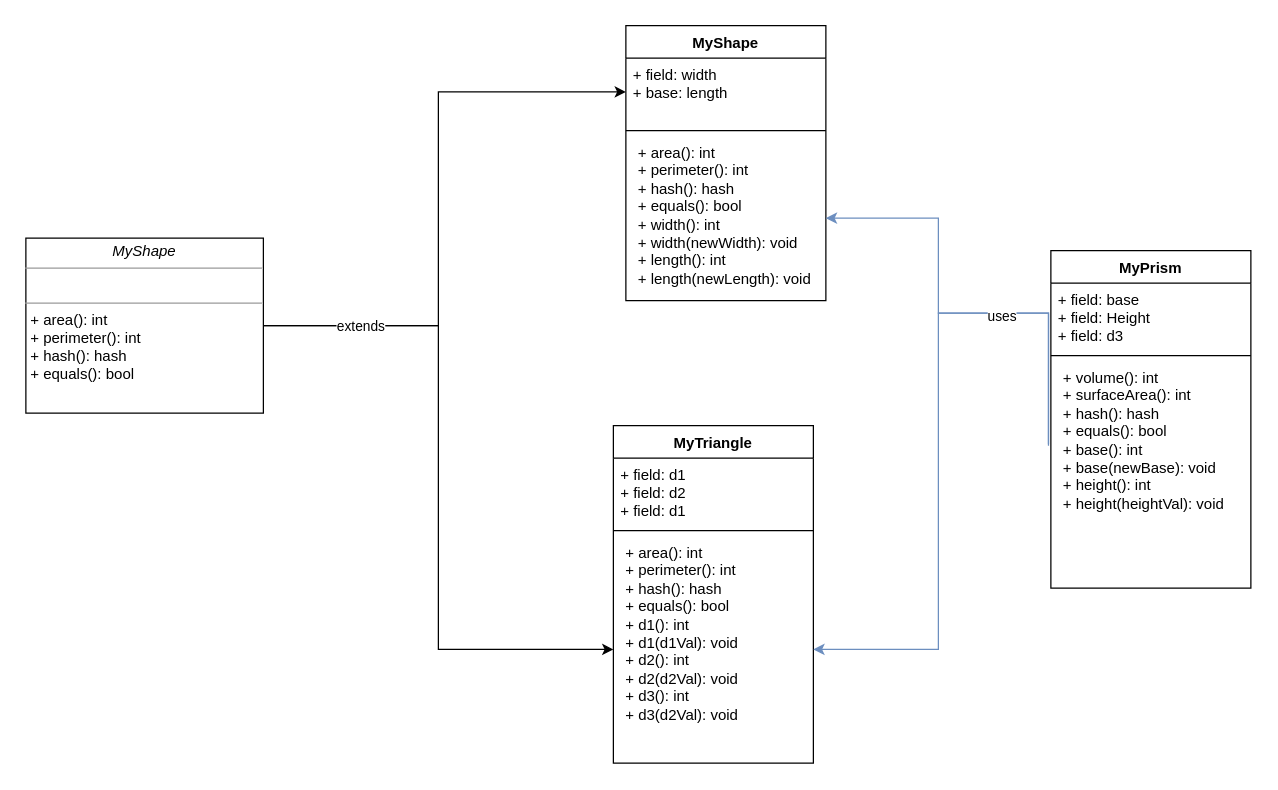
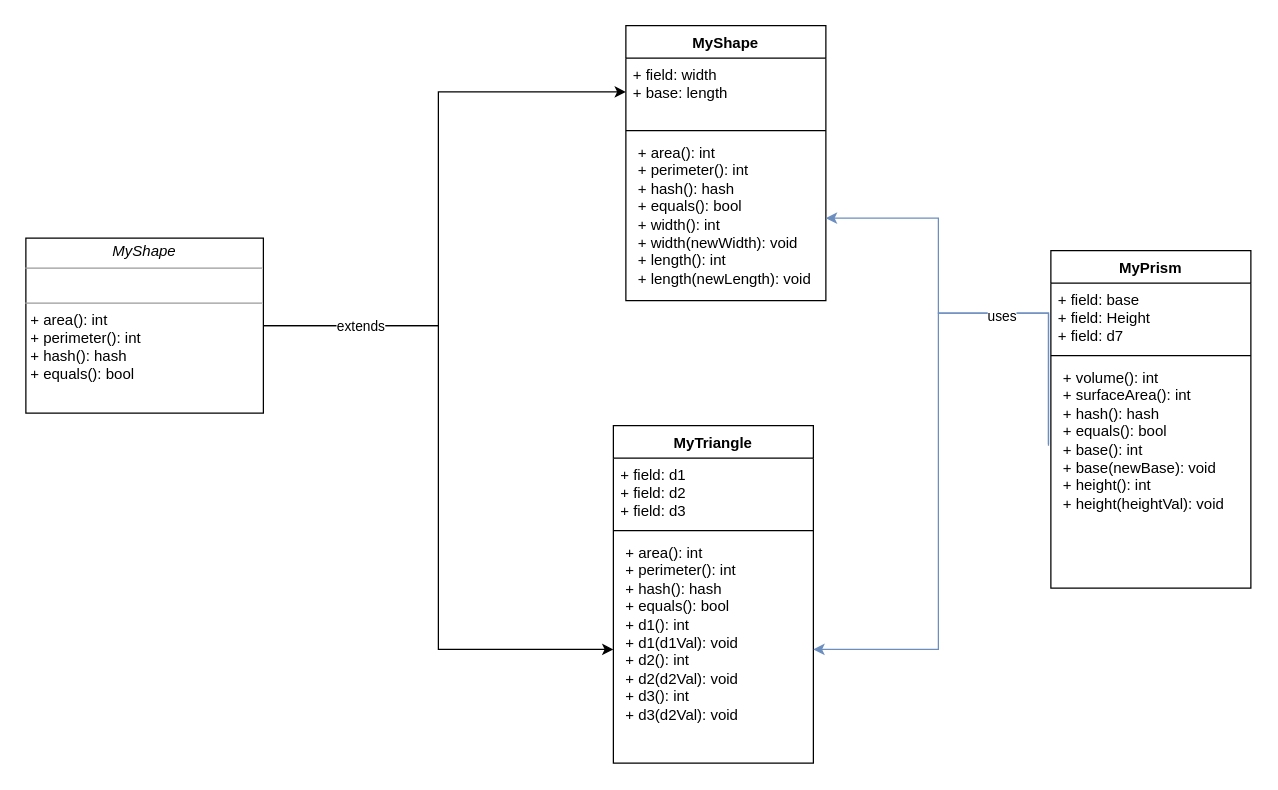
(1109, 319) -> (1109, 319)
(657, 494) -> (657, 494)
